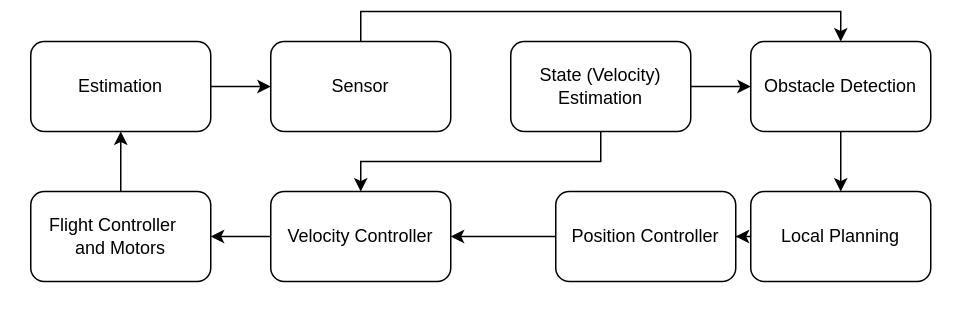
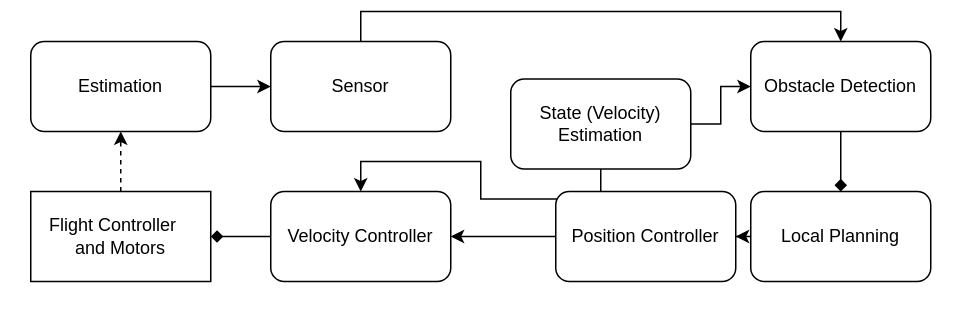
(601, 86) -> (601, 124)
(121, 167) -> (121, 167)
(841, 180) -> (841, 179)
(121, 236) -> (121, 236)
(222, 236) -> (223, 236)
